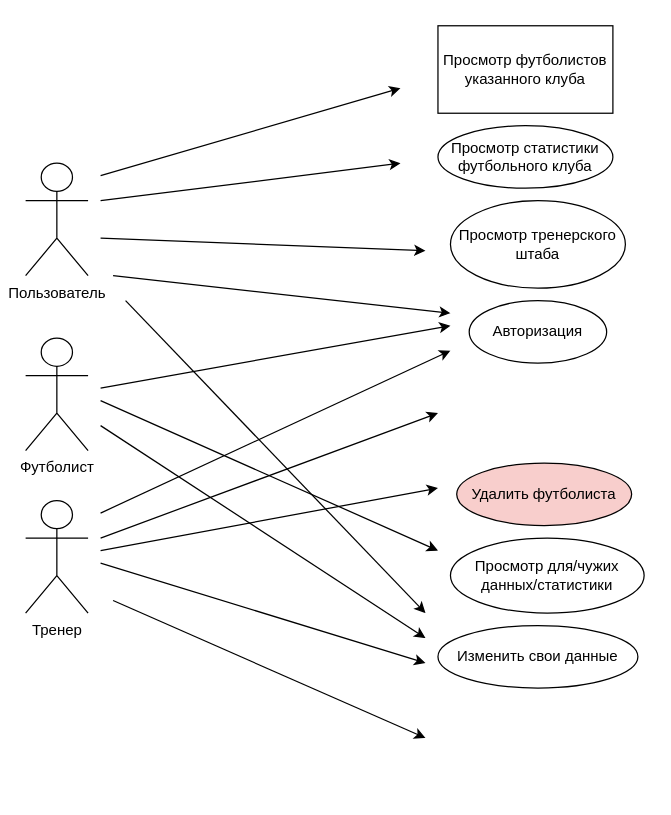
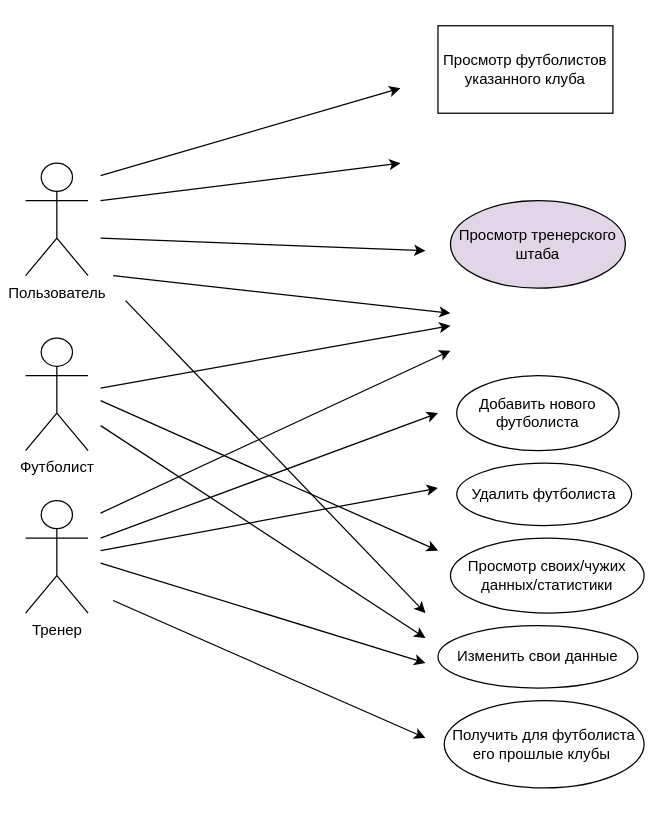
(526, 157) -> none
(538, 244) -> (538, 244)
(538, 332) -> none
none -> (538, 413)
(544, 494) -> (544, 494)
(548, 576) -> (548, 576)
none -> (544, 744)
